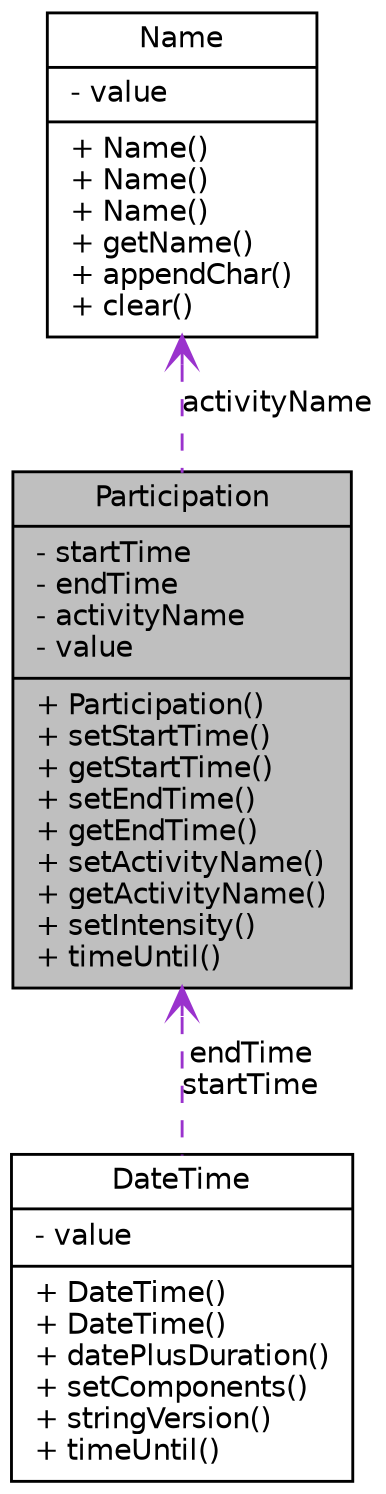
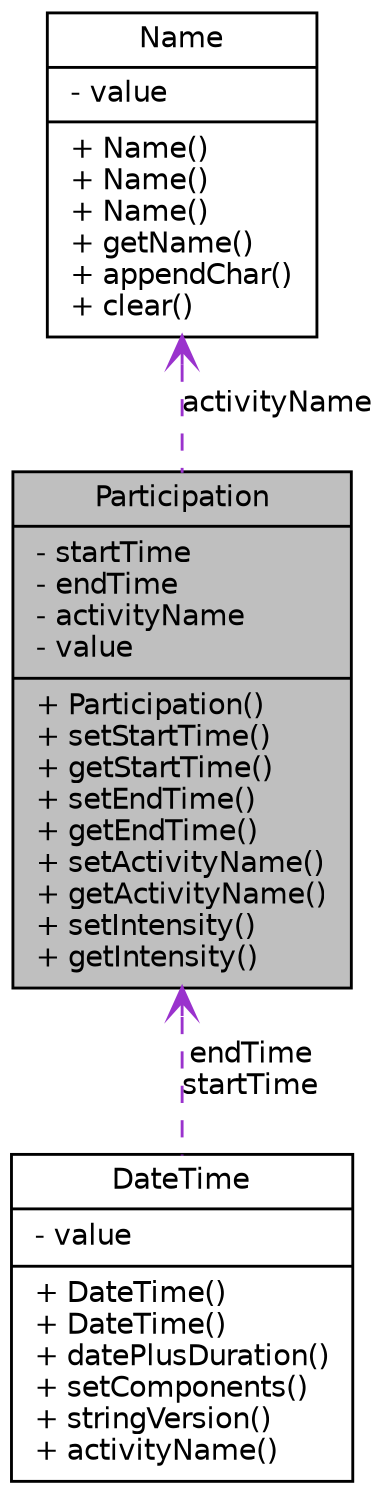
(129, 958) -> (148, 958)
(128, 1451) -> (156, 1451)
